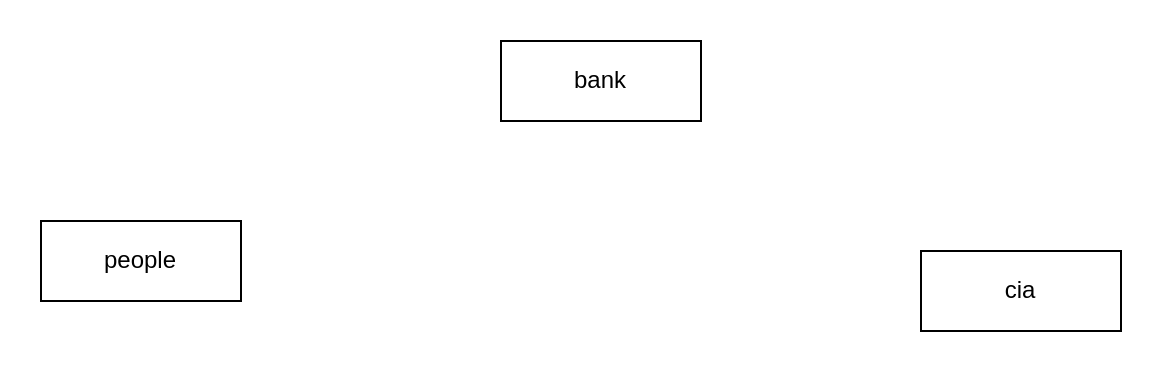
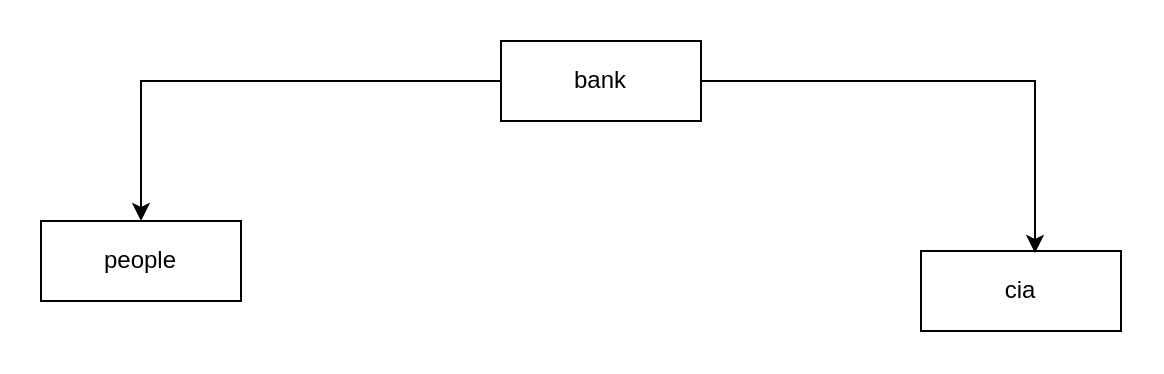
none -> (258, 81)
none -> (947, 81)
